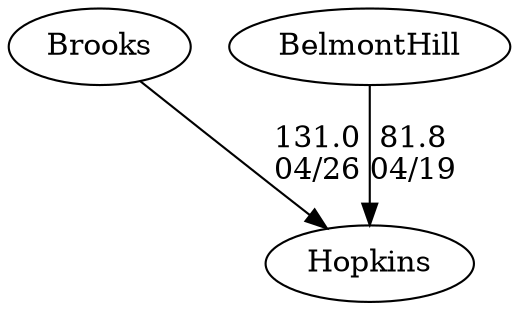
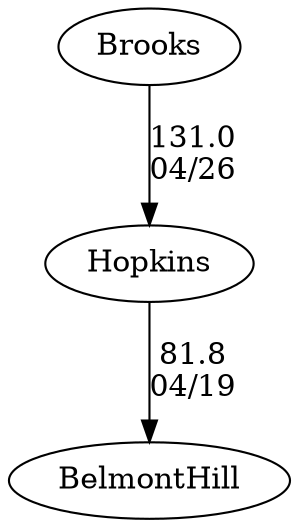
(370, 145) -> (149, 361)
